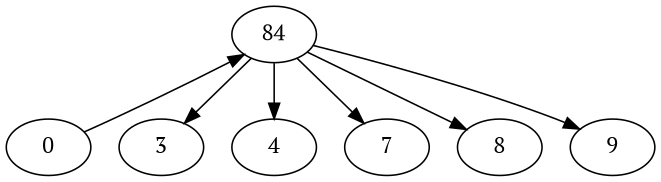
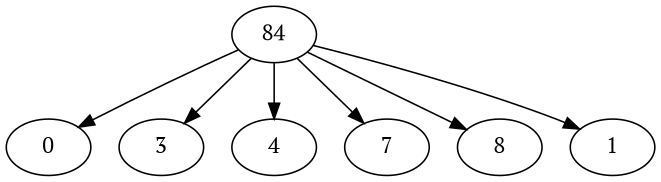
(158, 98) -> (165, 84)
(613, 147) -> (613, 147)
